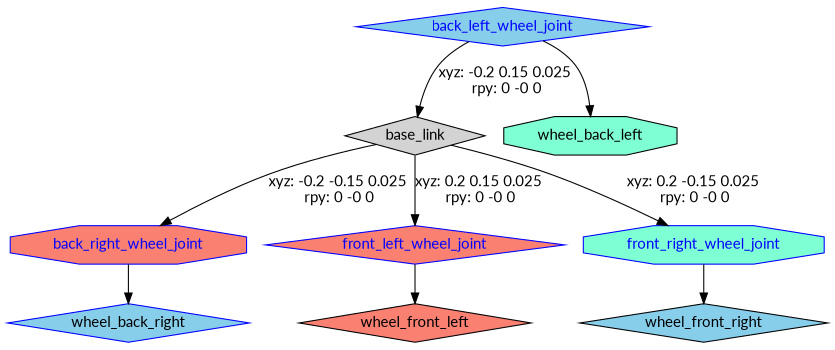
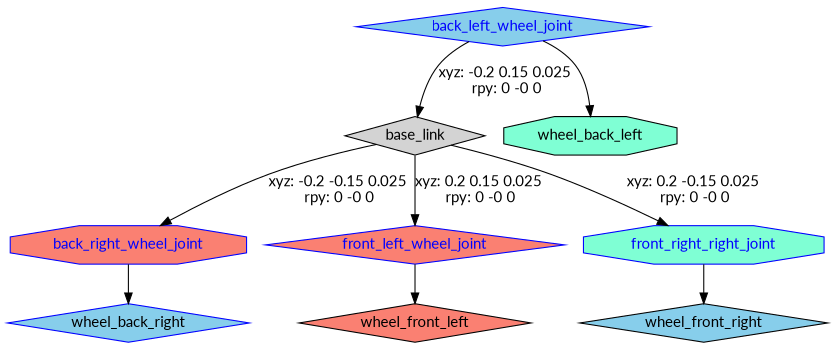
(704, 245) -> (704, 245)
